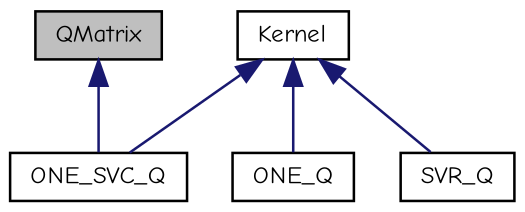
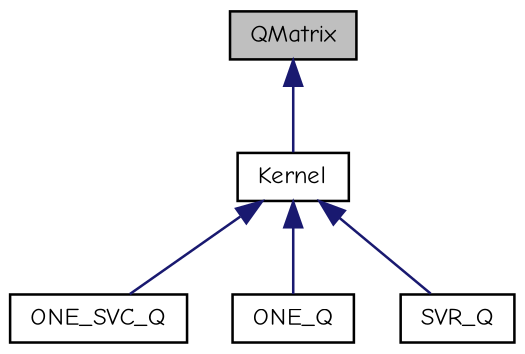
(99, 119) -> (293, 119)
